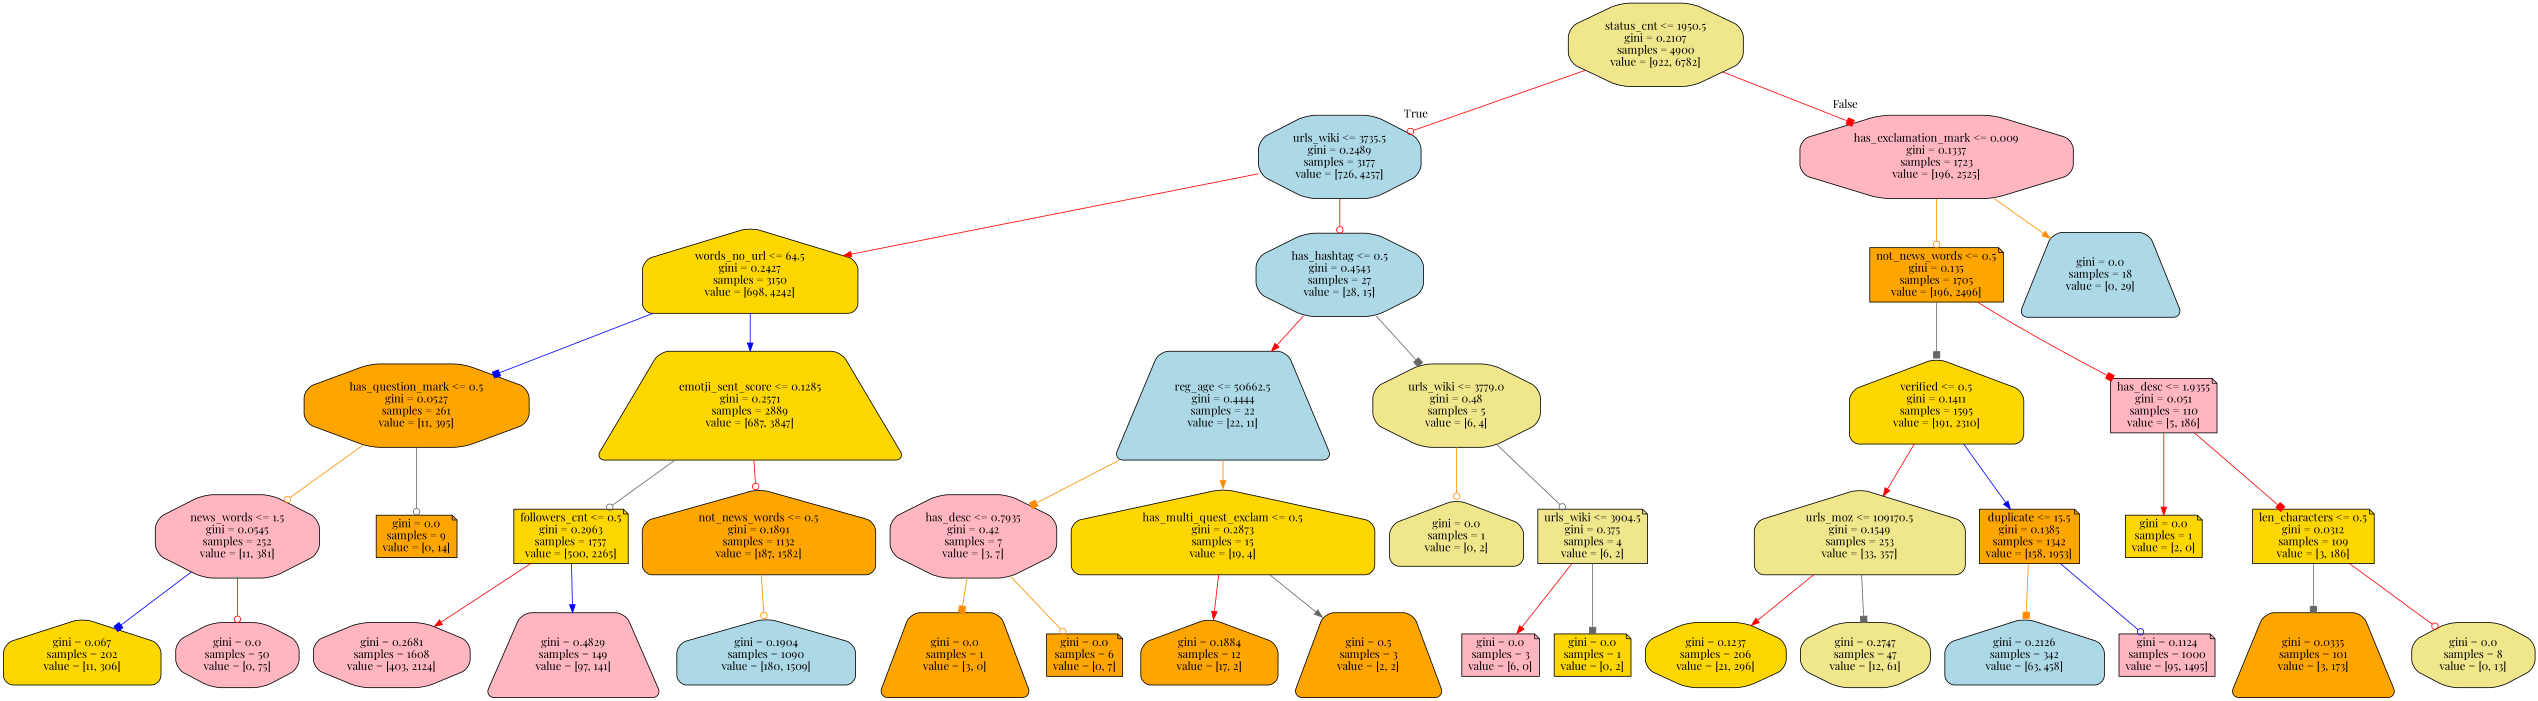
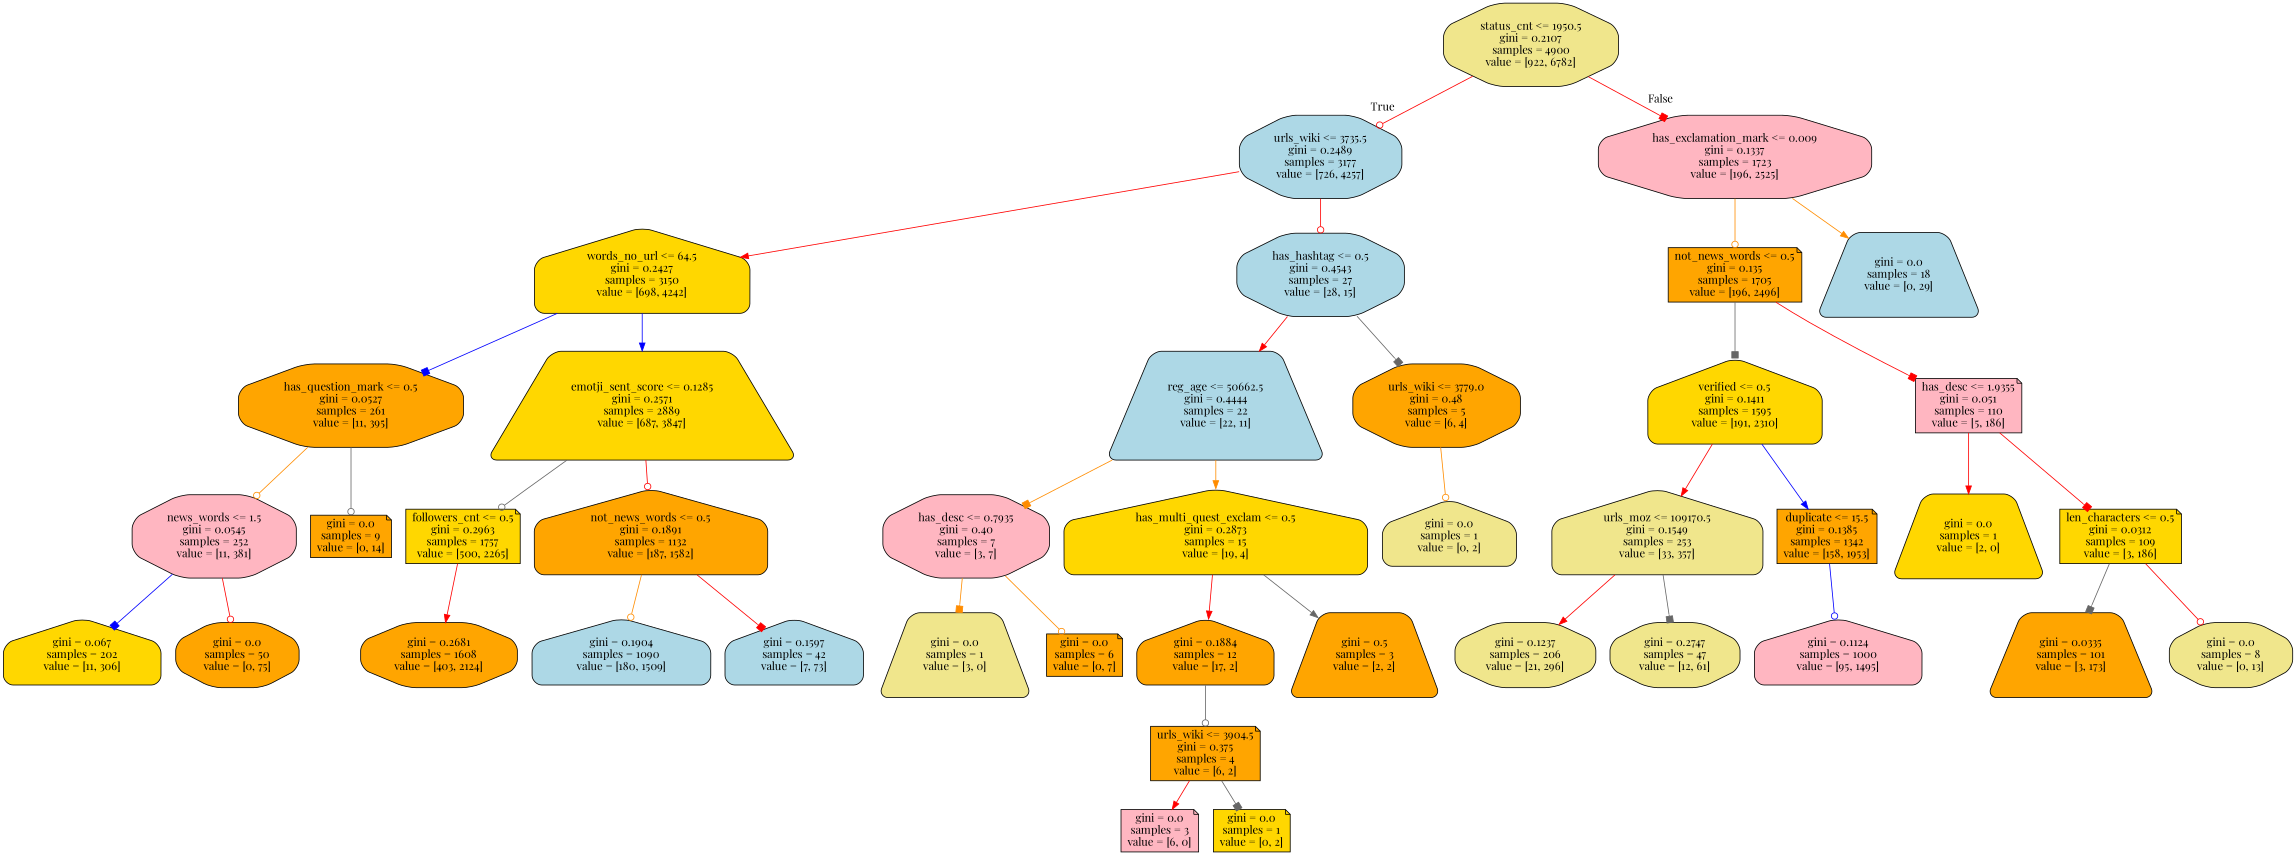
(1457, 406) -> (1437, 406)
(1528, 475) -> (1205, 702)
(973, 536) -> (966, 536)
(1593, 536) -> (1205, 754)
(2164, 536) -> (1969, 536)
(237, 655) -> (237, 655)
(392, 655) -> (439, 655)
(573, 655) -> none
none -> (794, 655)
(955, 655) -> (955, 655)
(1716, 655) -> (1525, 655)
(2025, 655) -> none
(2167, 655) -> (1838, 655)
